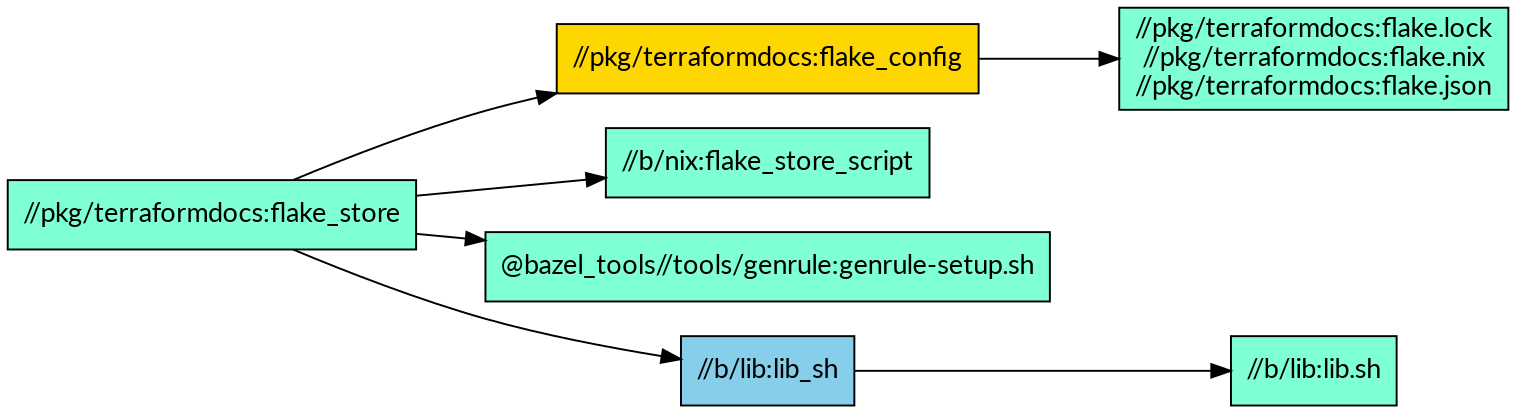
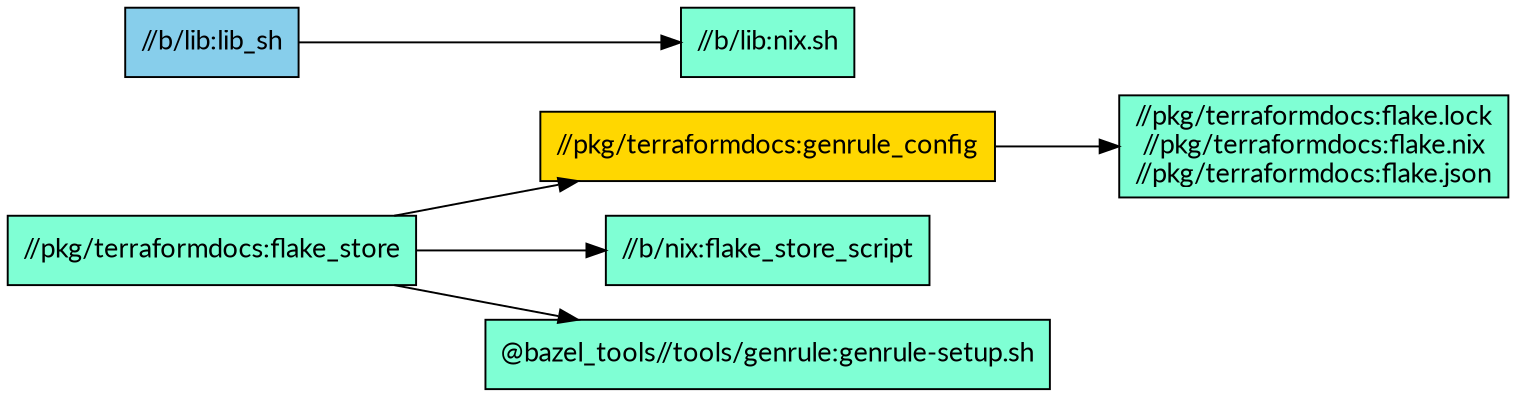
(768, 59) -> (768, 146)
(474, 315) -> none
(1314, 371) -> (768, 42)
